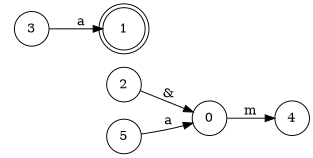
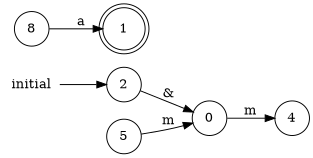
(32, 29) -> (32, 29)
none -> (32, 85)
(169, 121) -> (169, 121)
